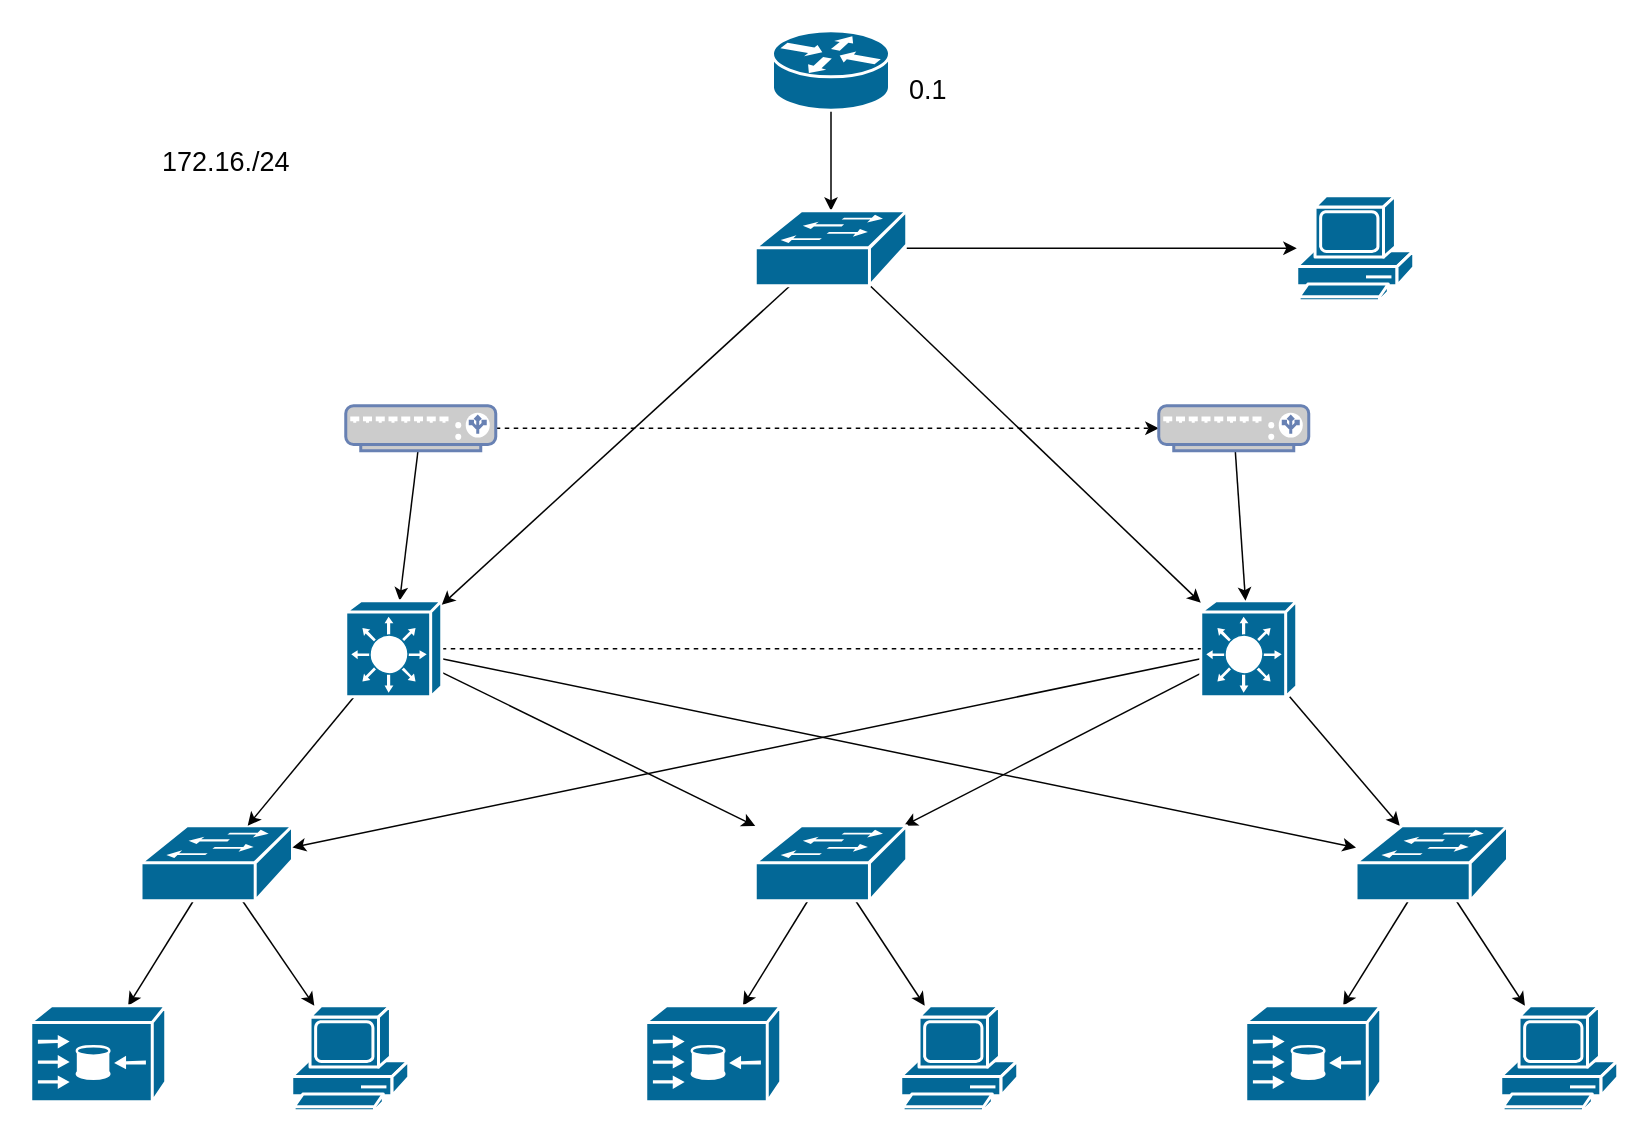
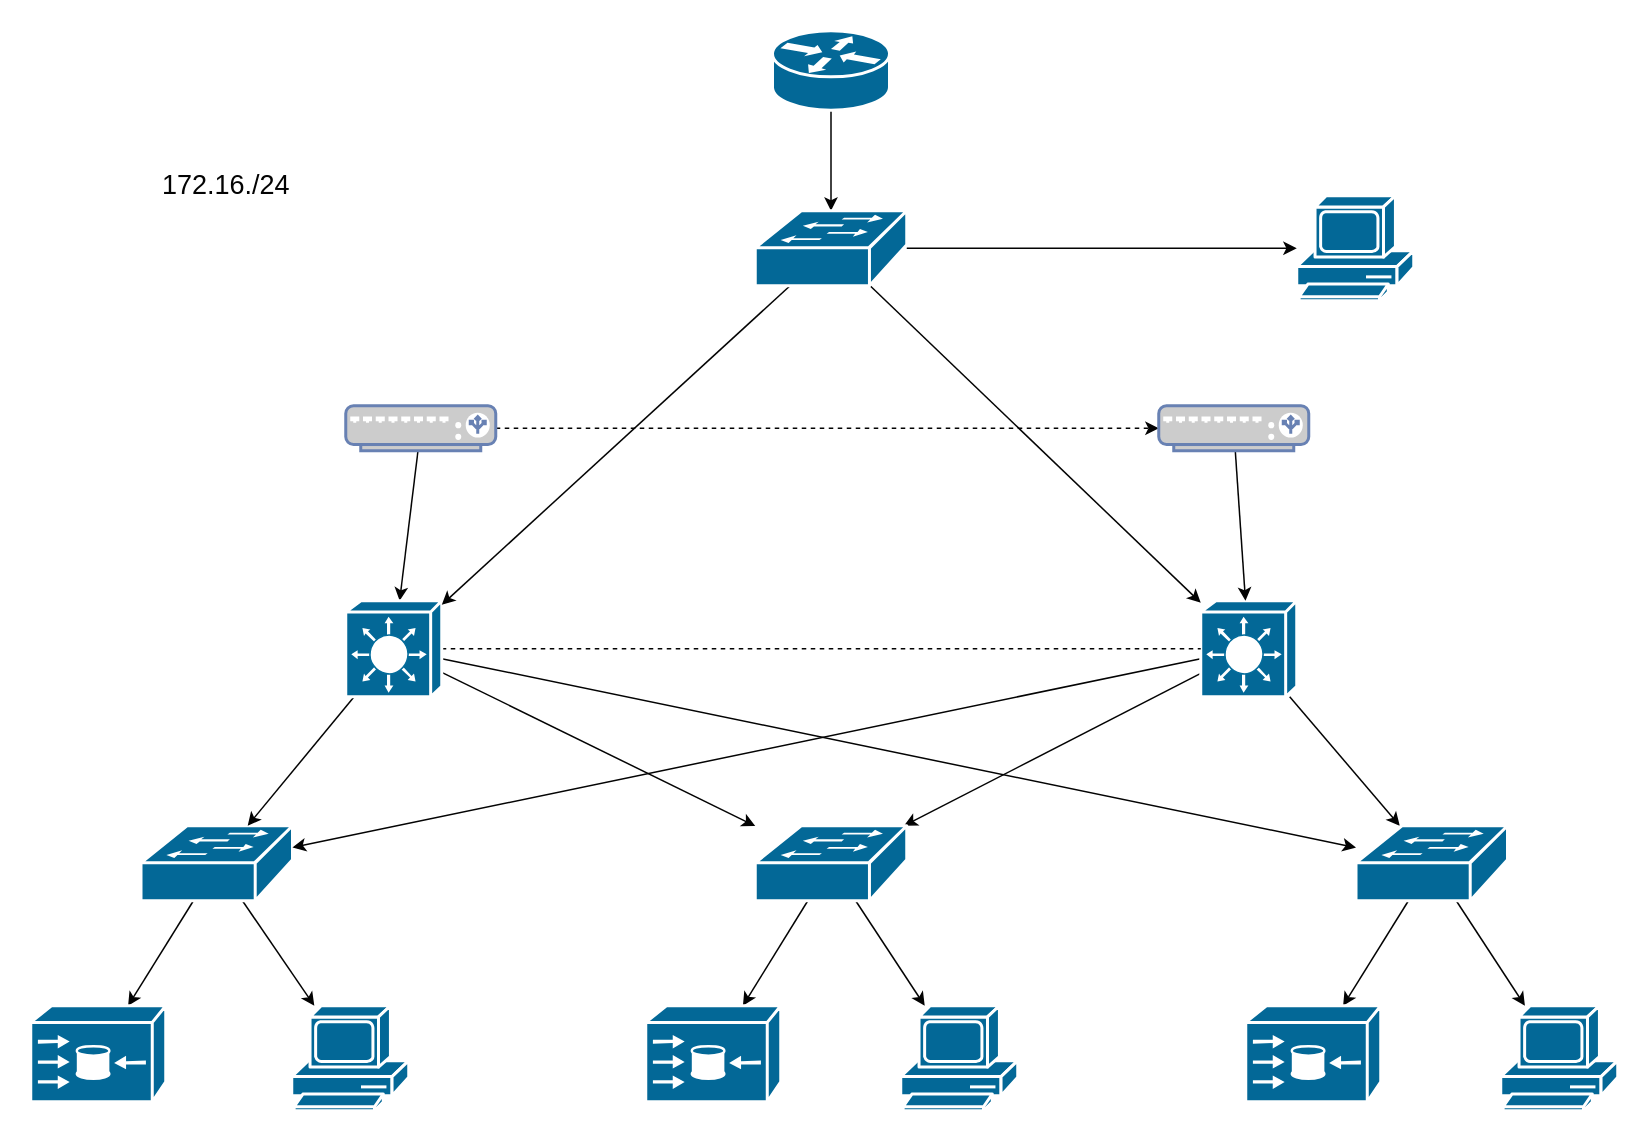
(927, 88) -> none
(226, 163) -> (226, 185)
